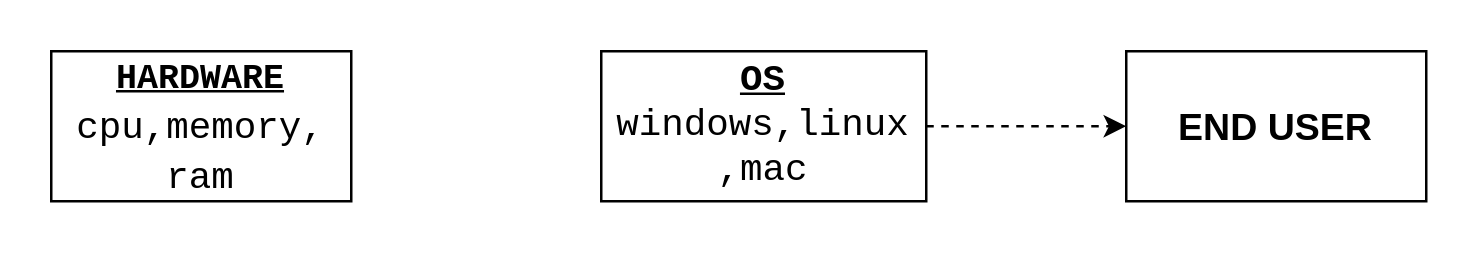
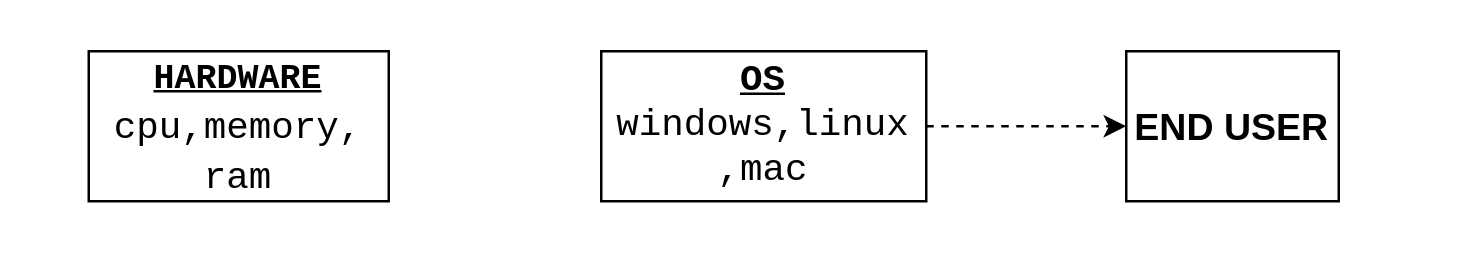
(201, 126) -> (239, 126)
(1276, 126) -> (1233, 126)
